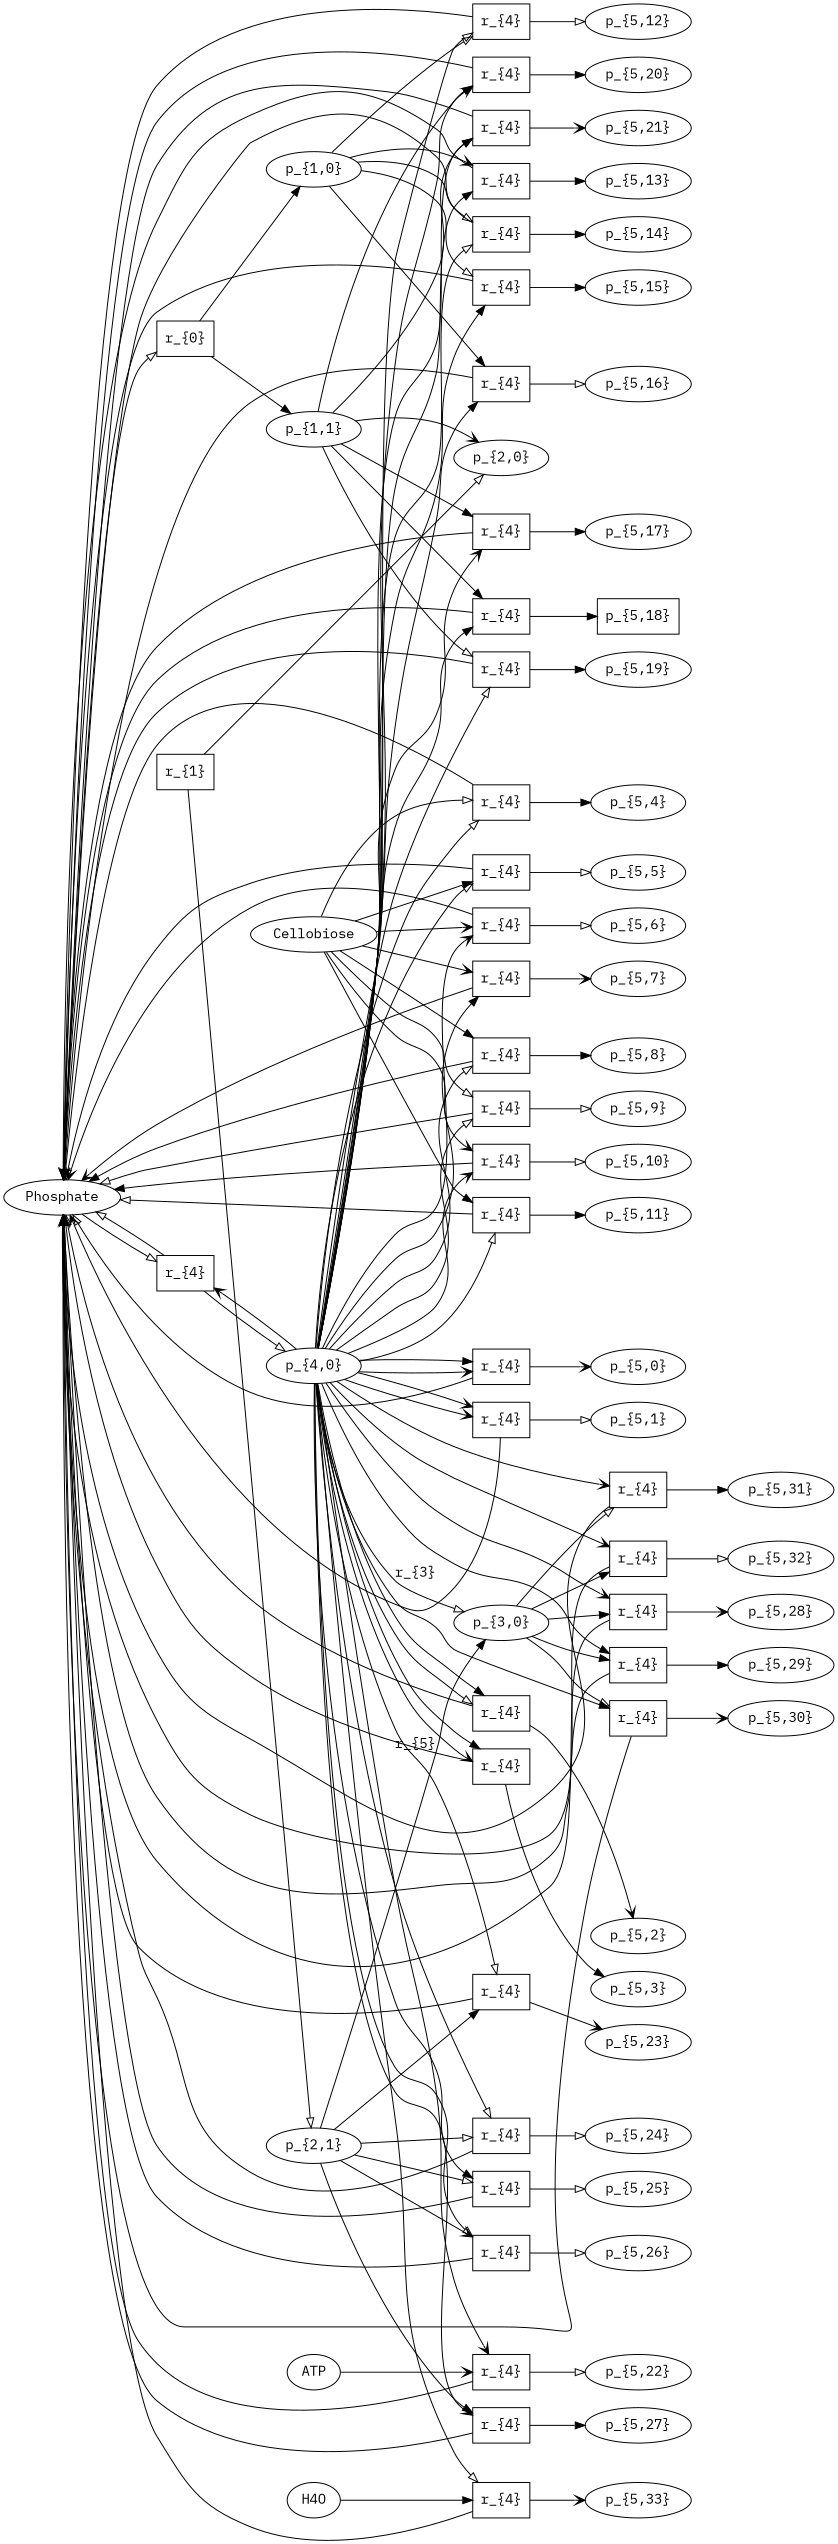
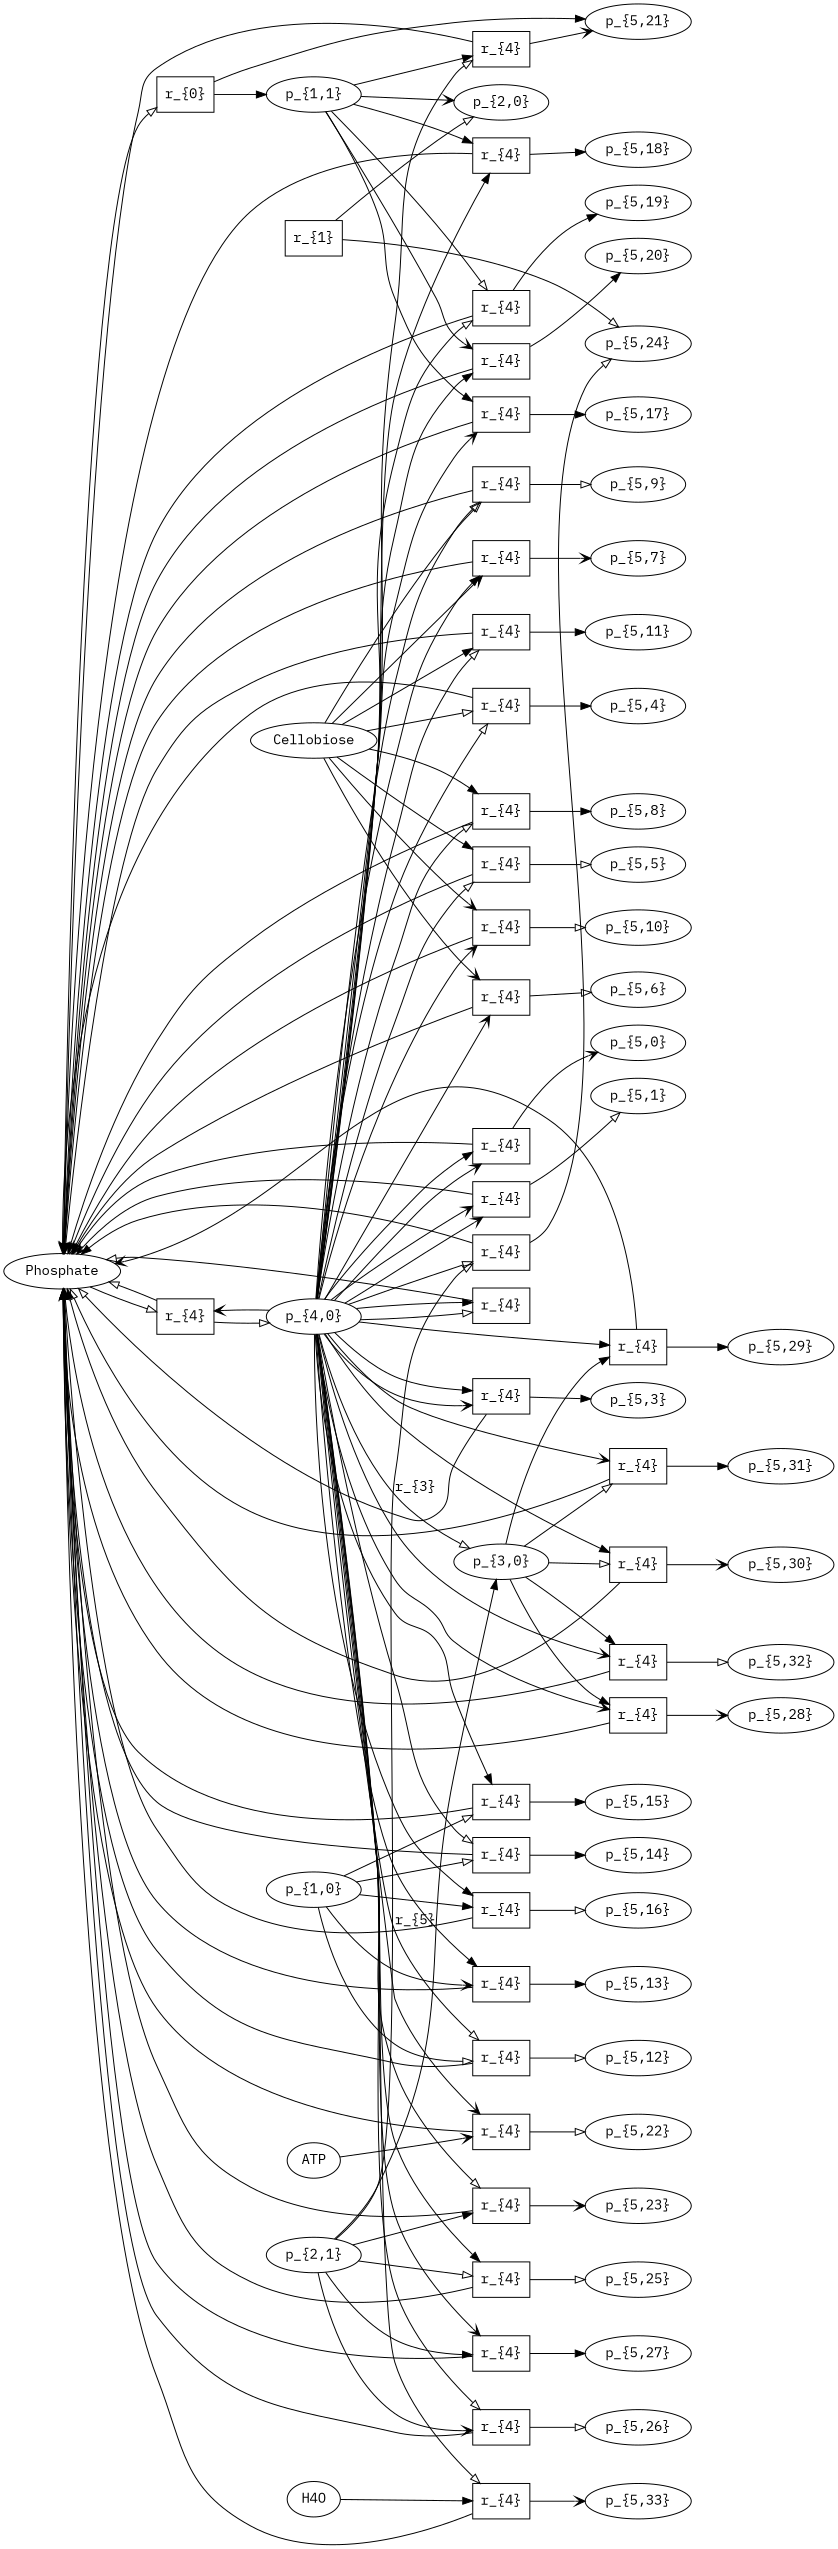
(247, 258) -> (382, 32)
(638, 616) -> (638, 150)
(249, 1454) -> (483, 261)
(638, 1936) -> none
